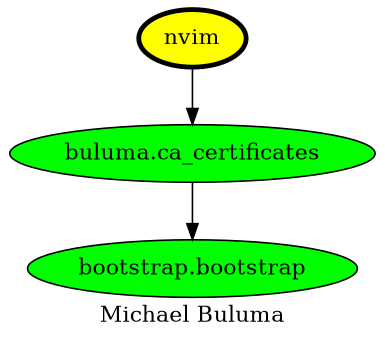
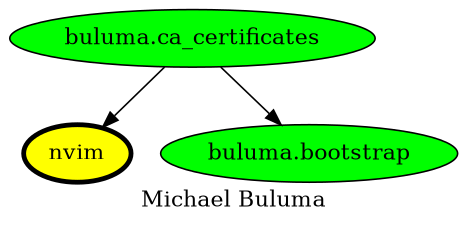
(192, 88) -> (140, 91)
(192, 269) -> (309, 153)
